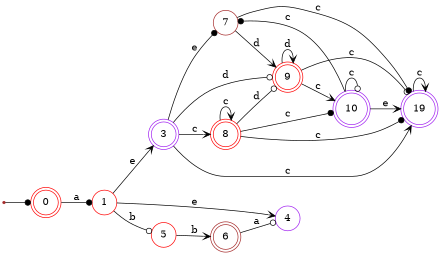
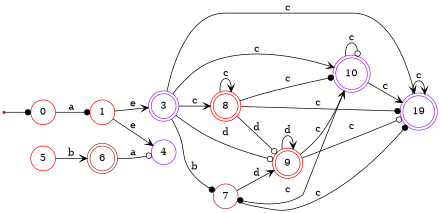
(195, 48) -> (195, 167)
none -> (244, 55)
(386, 104) -> (385, 86)
(46, 203) -> (43, 112)
(129, 222) -> none
